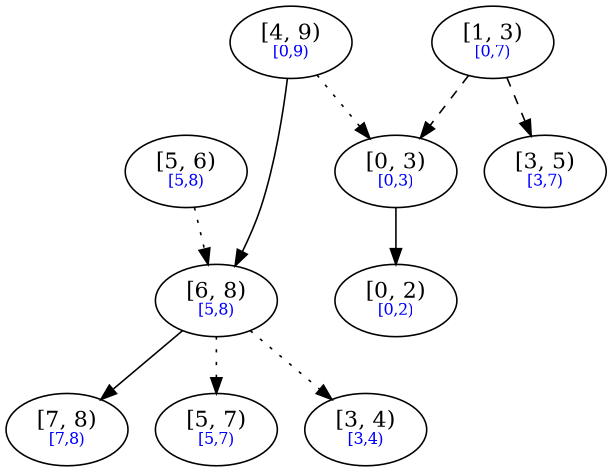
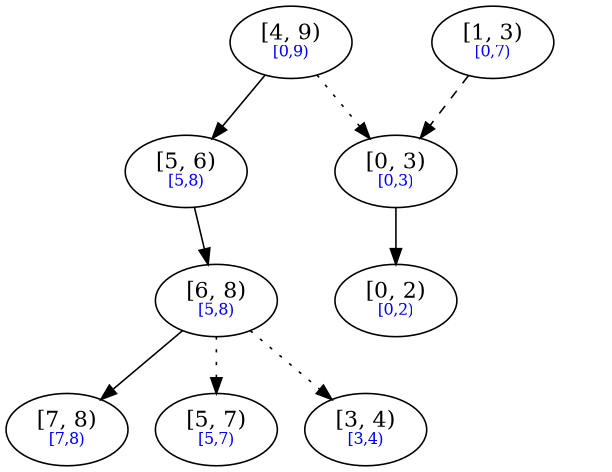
(272, 167) -> (244, 101)
(545, 171) -> none
(199, 228) -> (199, 228)
